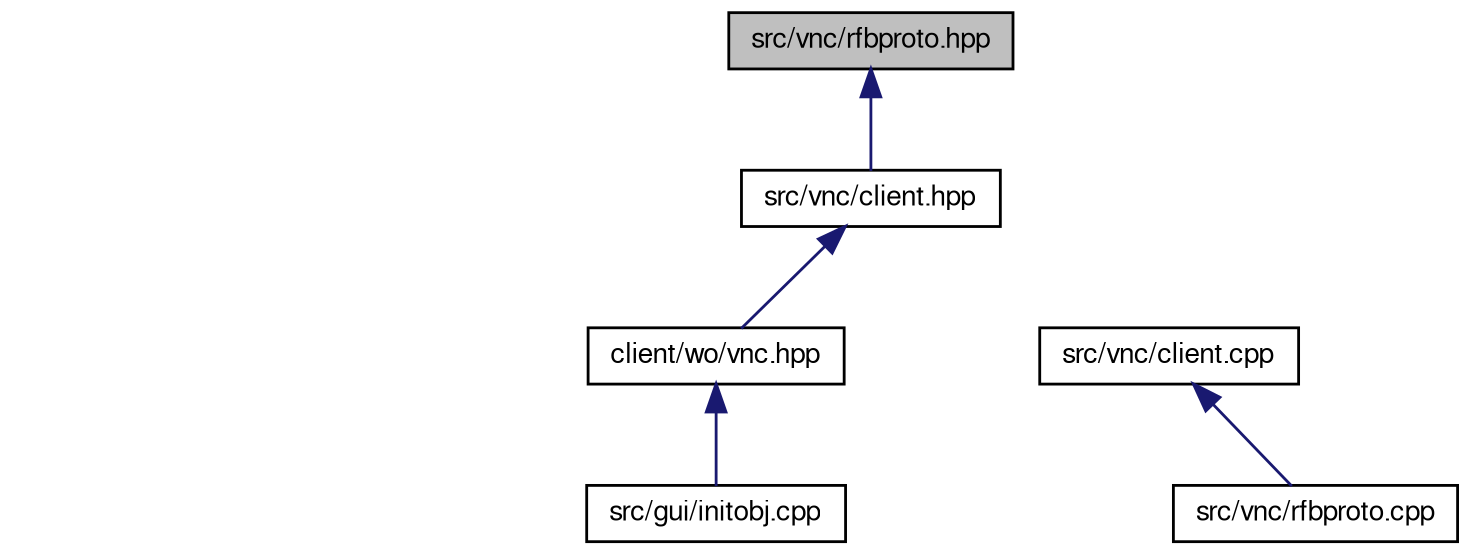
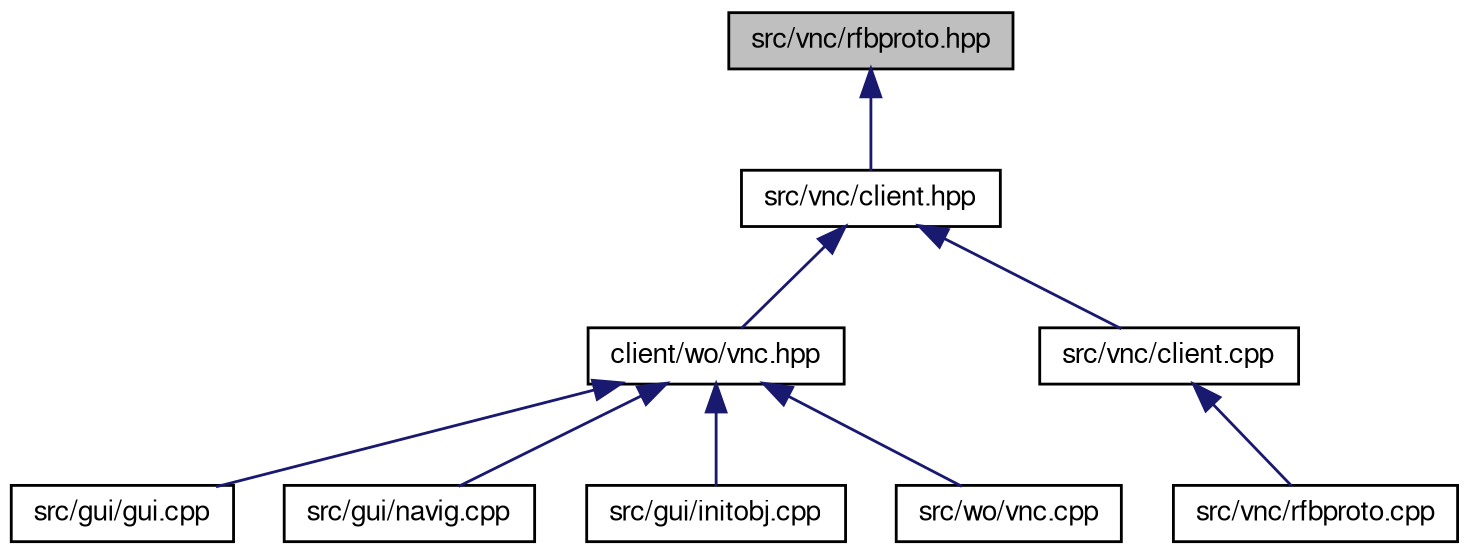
none -> (1033, 284)
none -> (122, 514)
none -> (409, 514)
none -> (1009, 514)
